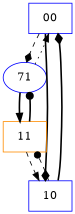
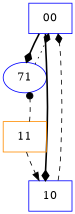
(34, 43) -> (34, 43)
(41, 53) -> (41, 53)
(19, 103) -> none
(30, 110) -> (30, 110)
(62, 112) -> (62, 112)
(44, 169) -> none
